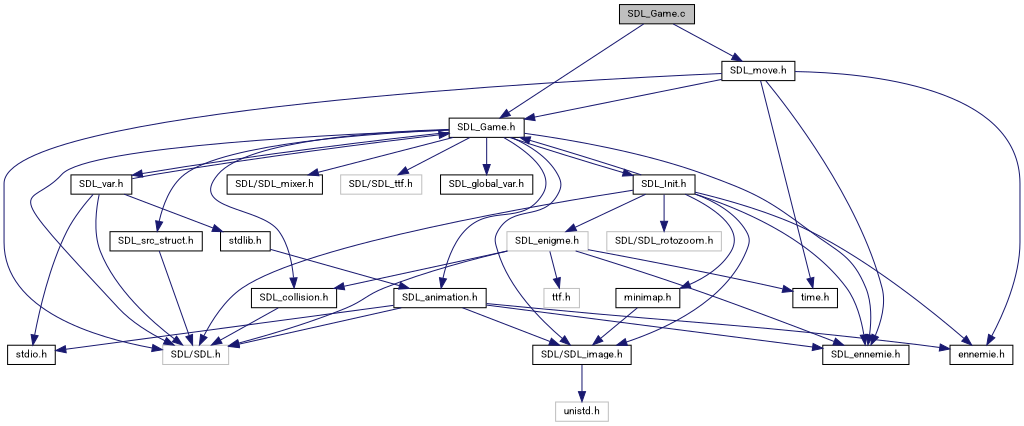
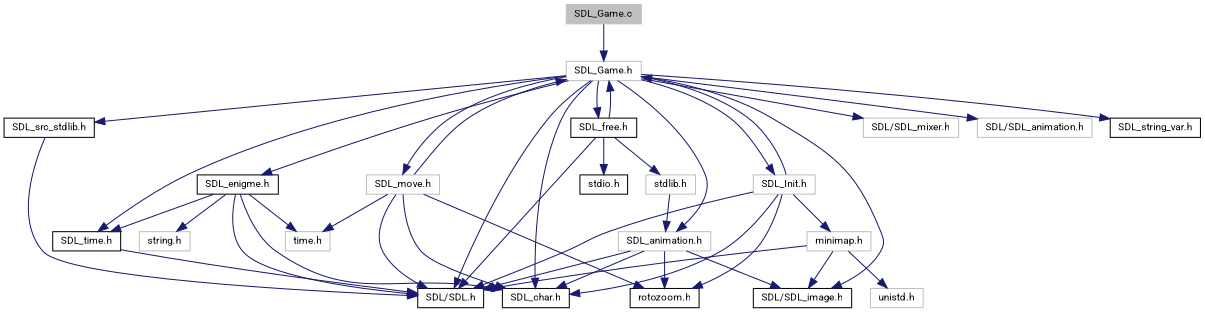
(657, 14) -> (604, 14)
(703, 40) -> (448, 120)
(758, 71) -> (403, 185)
(487, 128) -> (604, 71)
(101, 185) -> (604, 128)
(275, 185) -> (911, 128)
(381, 185) -> (1035, 128)
(487, 185) -> (1155, 128)
(664, 185) -> (784, 185)
(610, 211) -> (419, 122)
(156, 241) -> (49, 128)
(245, 241) -> (671, 185)
(548, 241) -> (238, 185)
(664, 241) -> none
none -> (650, 265)
(724, 285) -> none
(294, 298) -> (87, 241)
(440, 298) -> (665, 241)
(562, 298) -> (165, 241)
(648, 298) -> (839, 241)
(815, 298) -> (308, 241)
(230, 327) -> none
(196, 355) -> (451, 298)
(866, 355) -> (536, 298)
(981, 355) -> (665, 298)
(582, 378) -> (862, 264)
